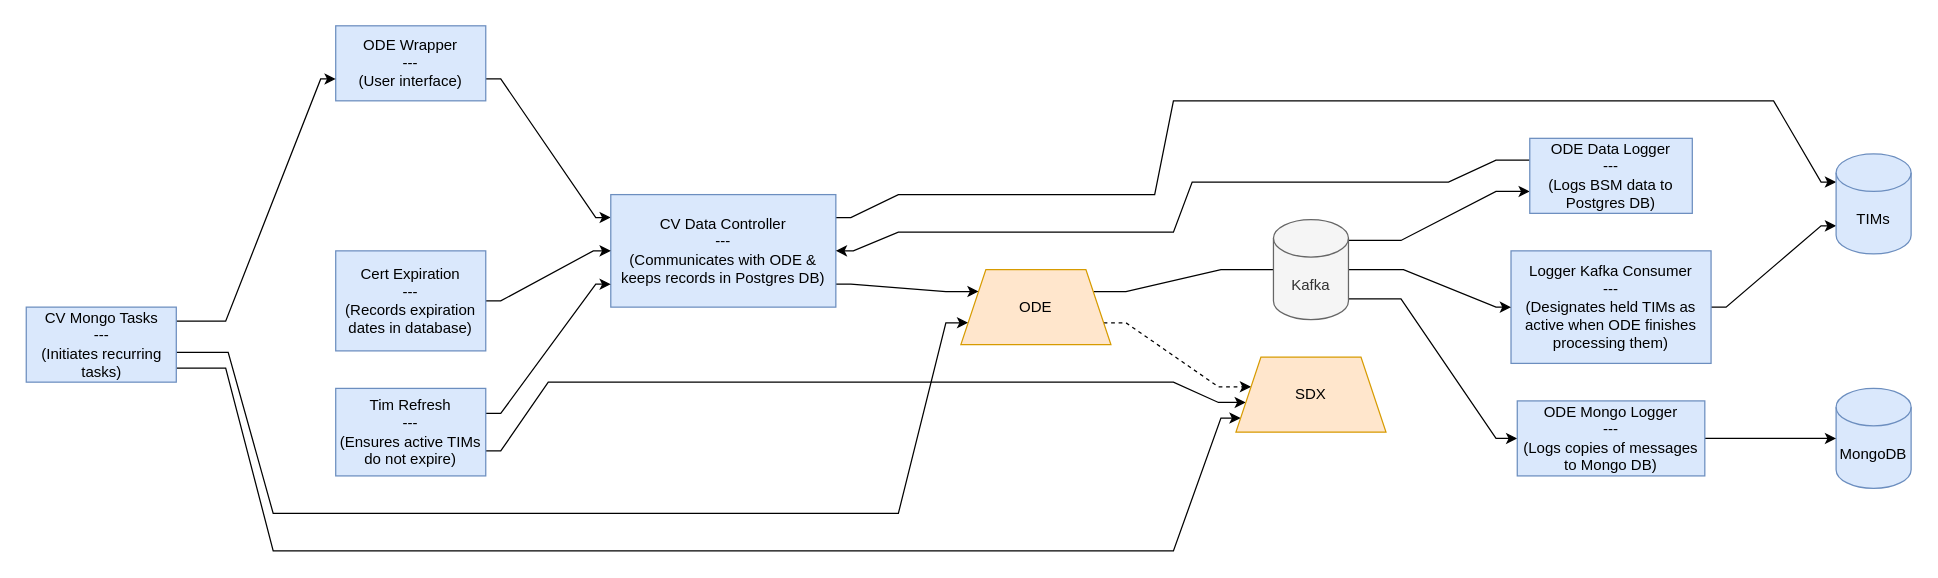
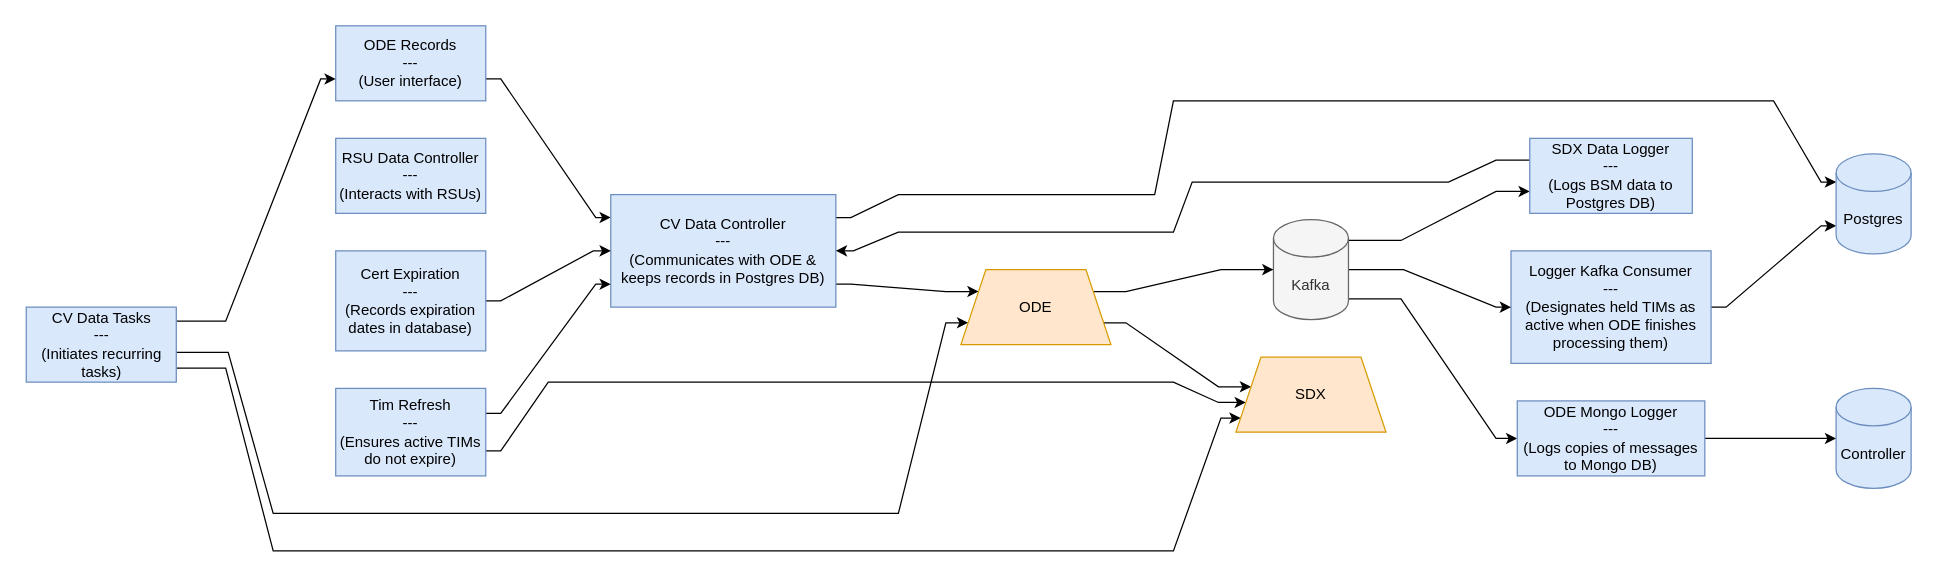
(411, 63) -> (411, 63)
none -> (411, 176)
(1611, 176) -> (1611, 176)
(1873, 219) -> (1873, 219)
(1267, 269) -> (1263, 269)
(102, 344) -> (102, 344)
(1174, 356) -> (1174, 356)
(1873, 454) -> (1873, 454)
